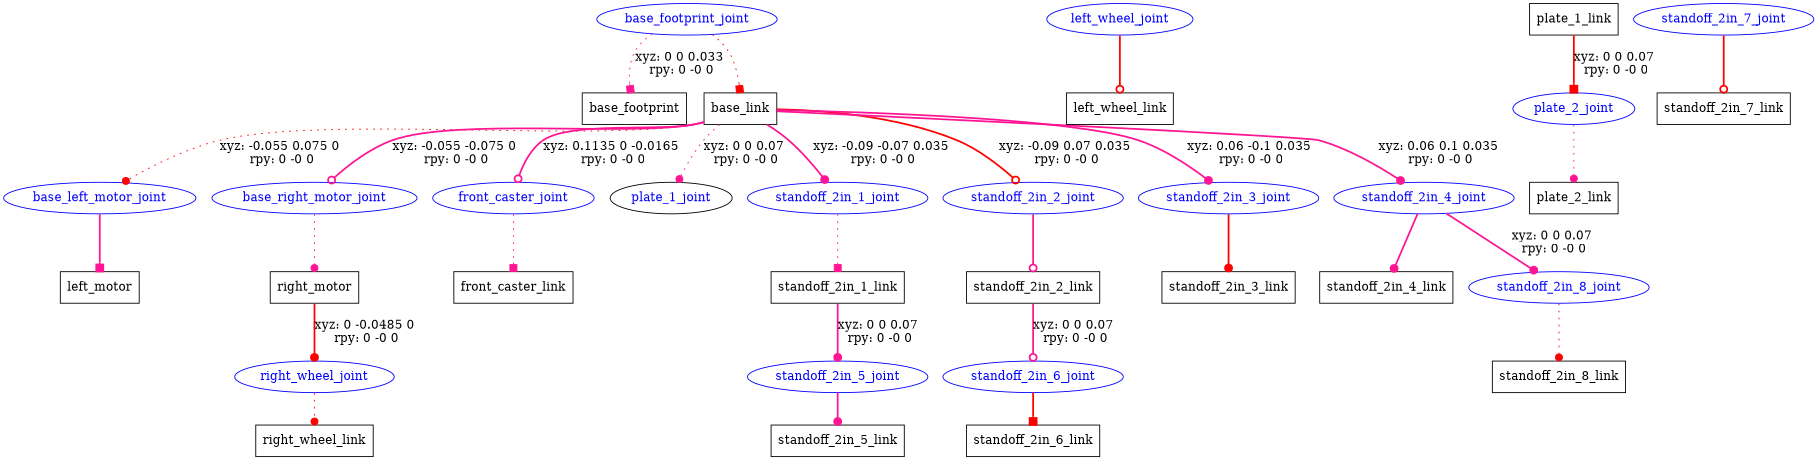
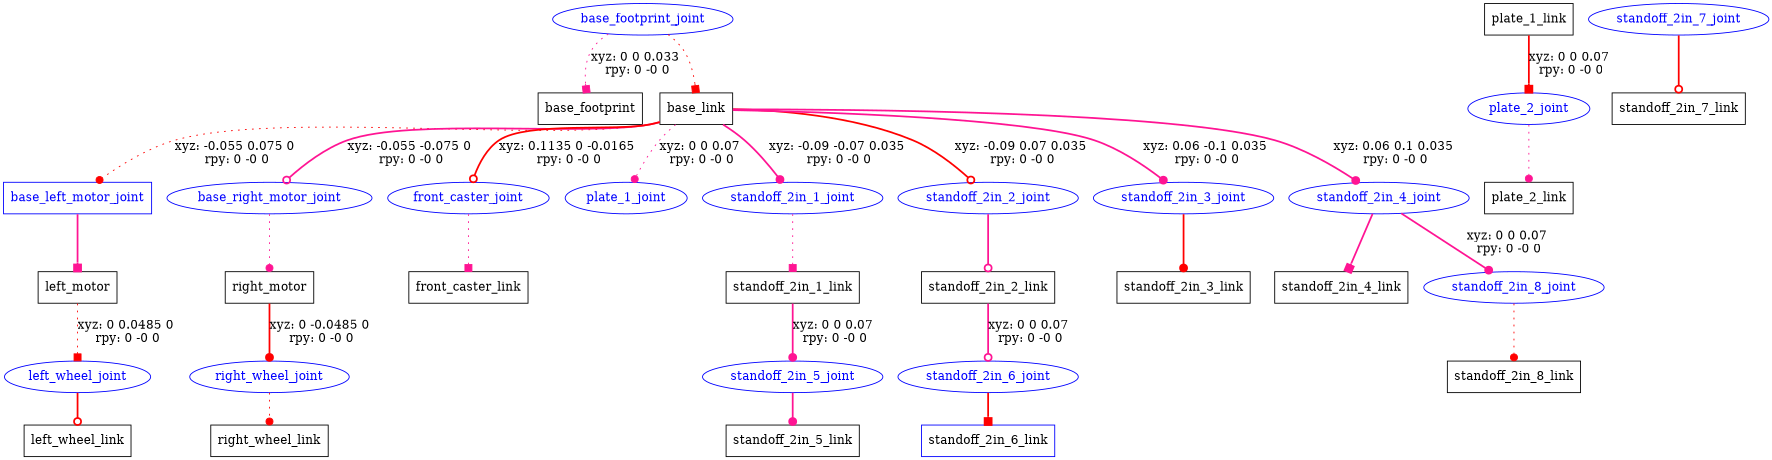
(551, 137) -> (507, 137)
(100, 198) -> (78, 198)
(671, 198) -> (626, 198)
(1407, 240) -> (1362, 239)
none -> (78, 328)
(1033, 441) -> (988, 441)
